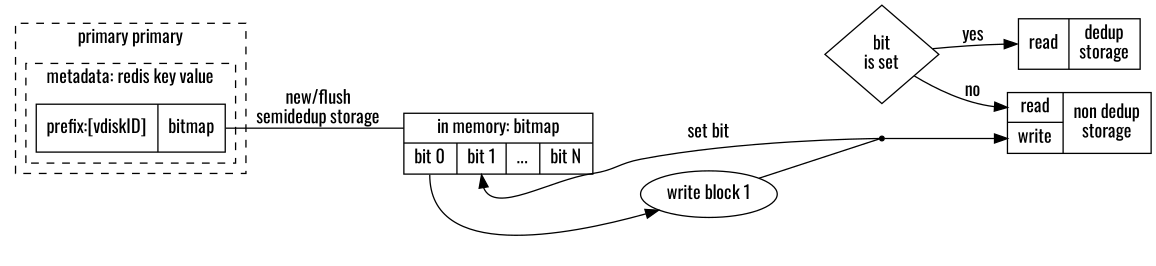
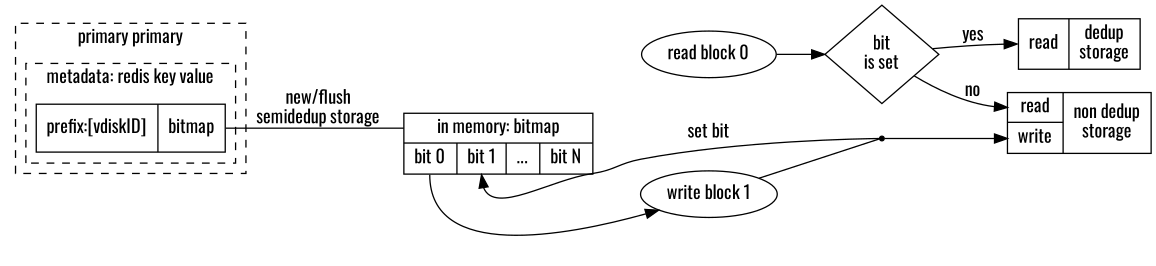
none -> (709, 54)
